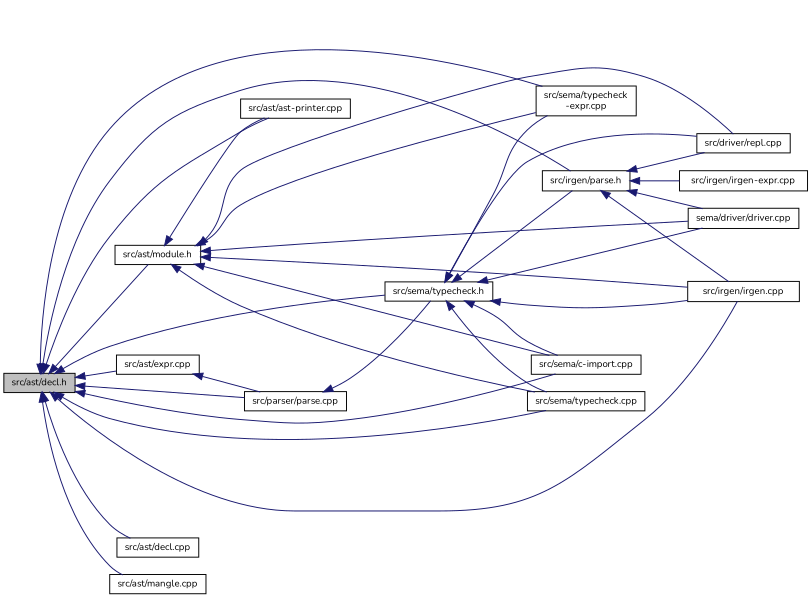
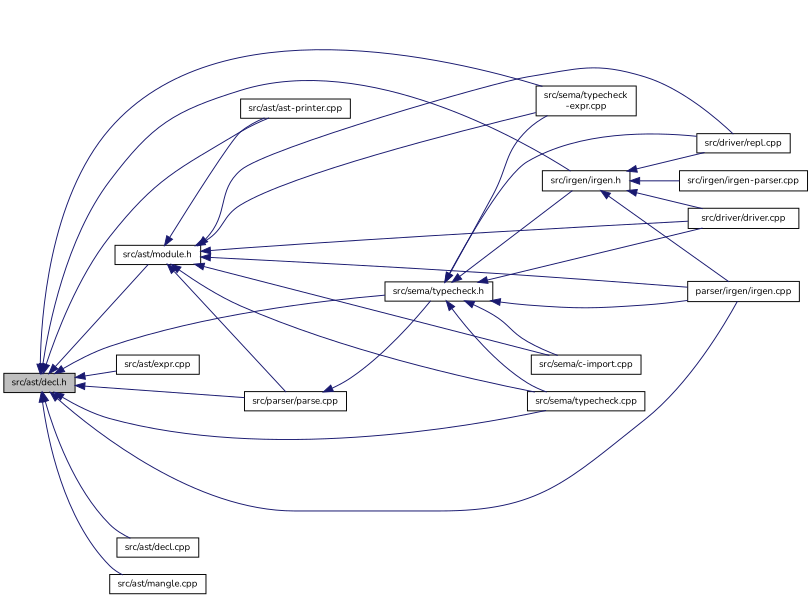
(586, 181) -> (586, 181)
(744, 181) -> (744, 181)
(744, 218) -> (744, 218)
(744, 292) -> (744, 292)
(231, 384) -> (230, 332)
(322, 422) -> none
